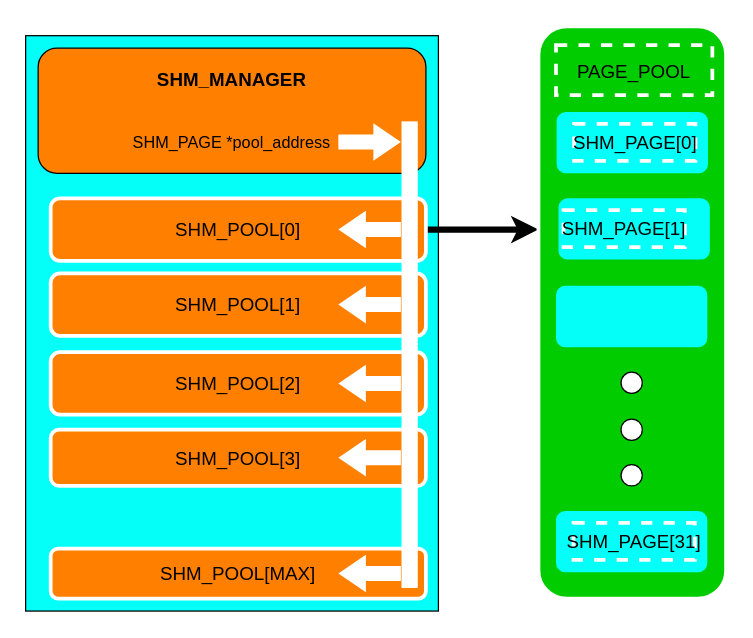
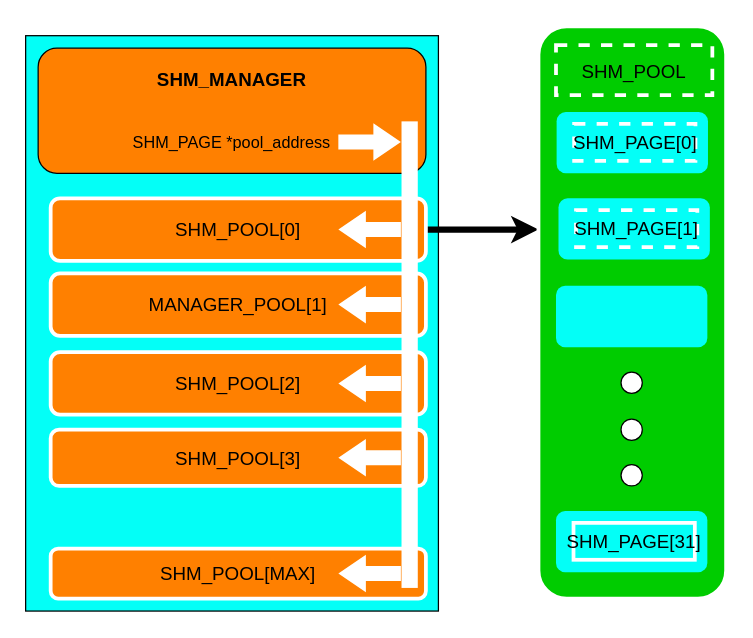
(634, 71) -> (634, 71)
(624, 228) -> (636, 228)
(238, 304) -> (238, 304)
(634, 541) -> (634, 541)
